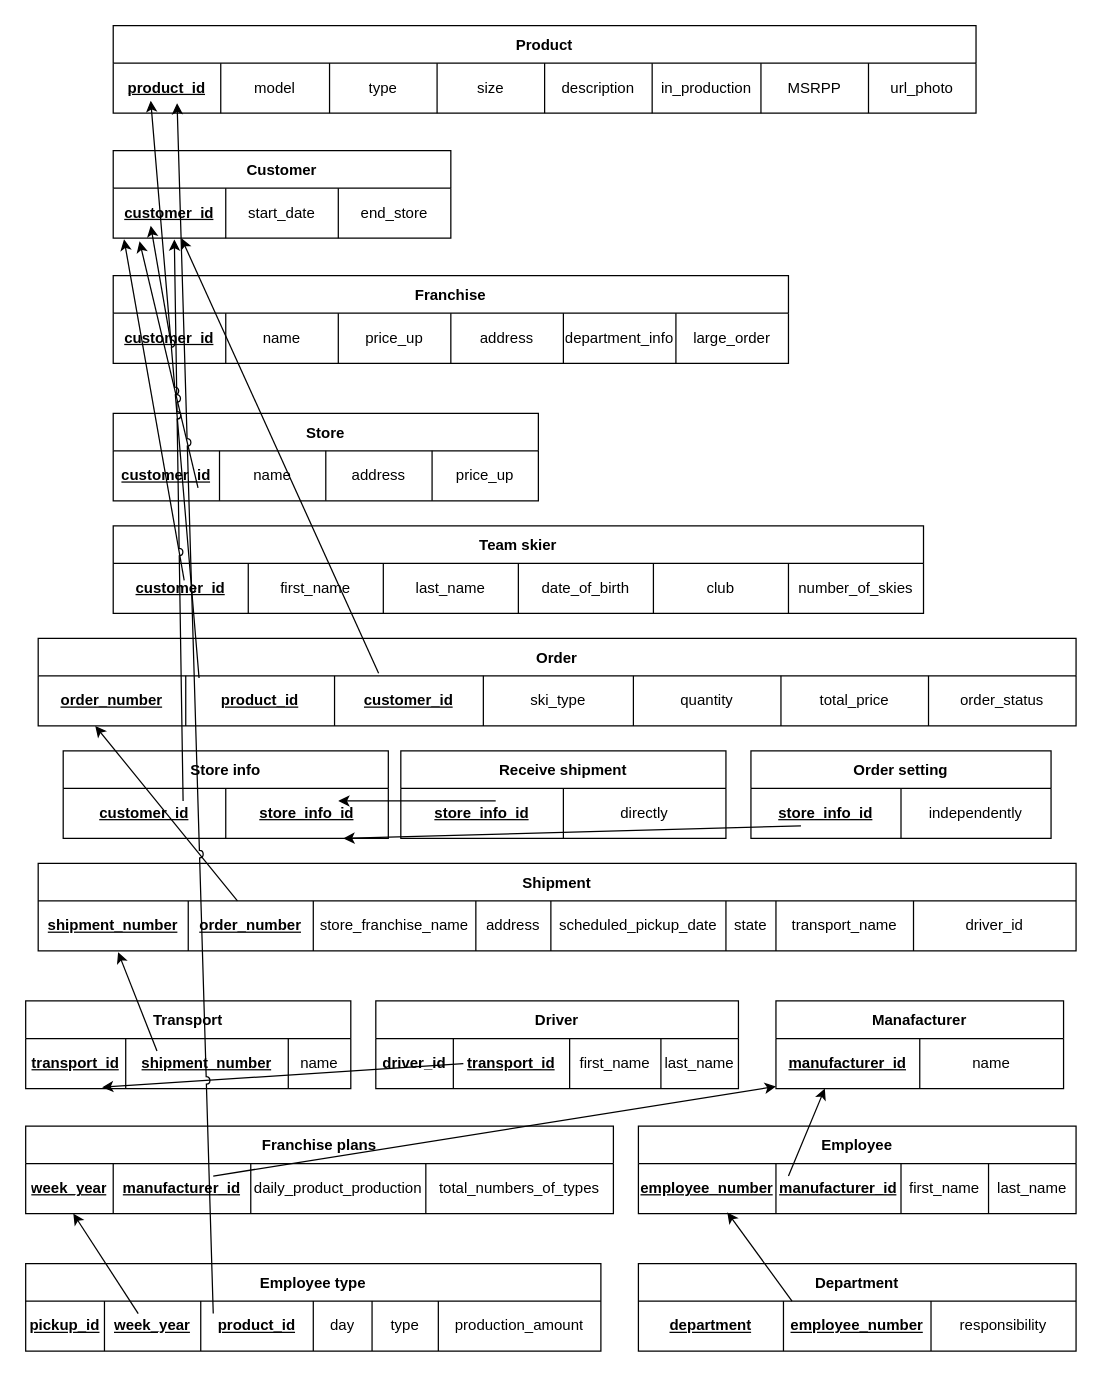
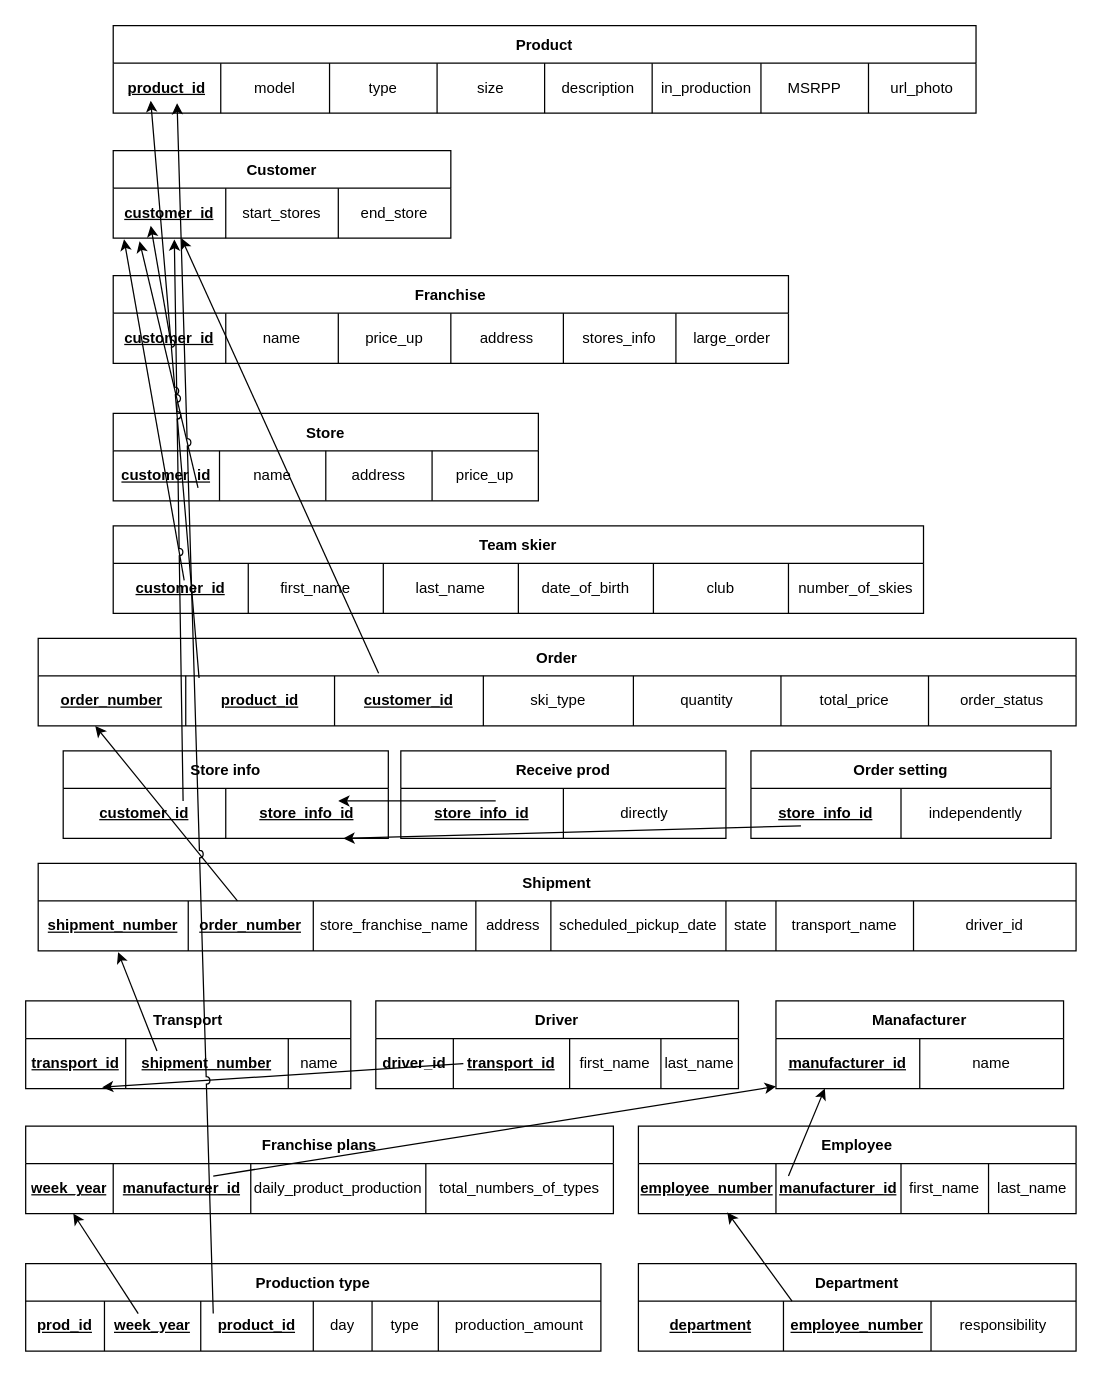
(282, 213) -> (282, 213)
(619, 338) -> (619, 338)
(563, 770) -> (563, 770)
(313, 1283) -> (313, 1283)
(65, 1326) -> (65, 1326)
